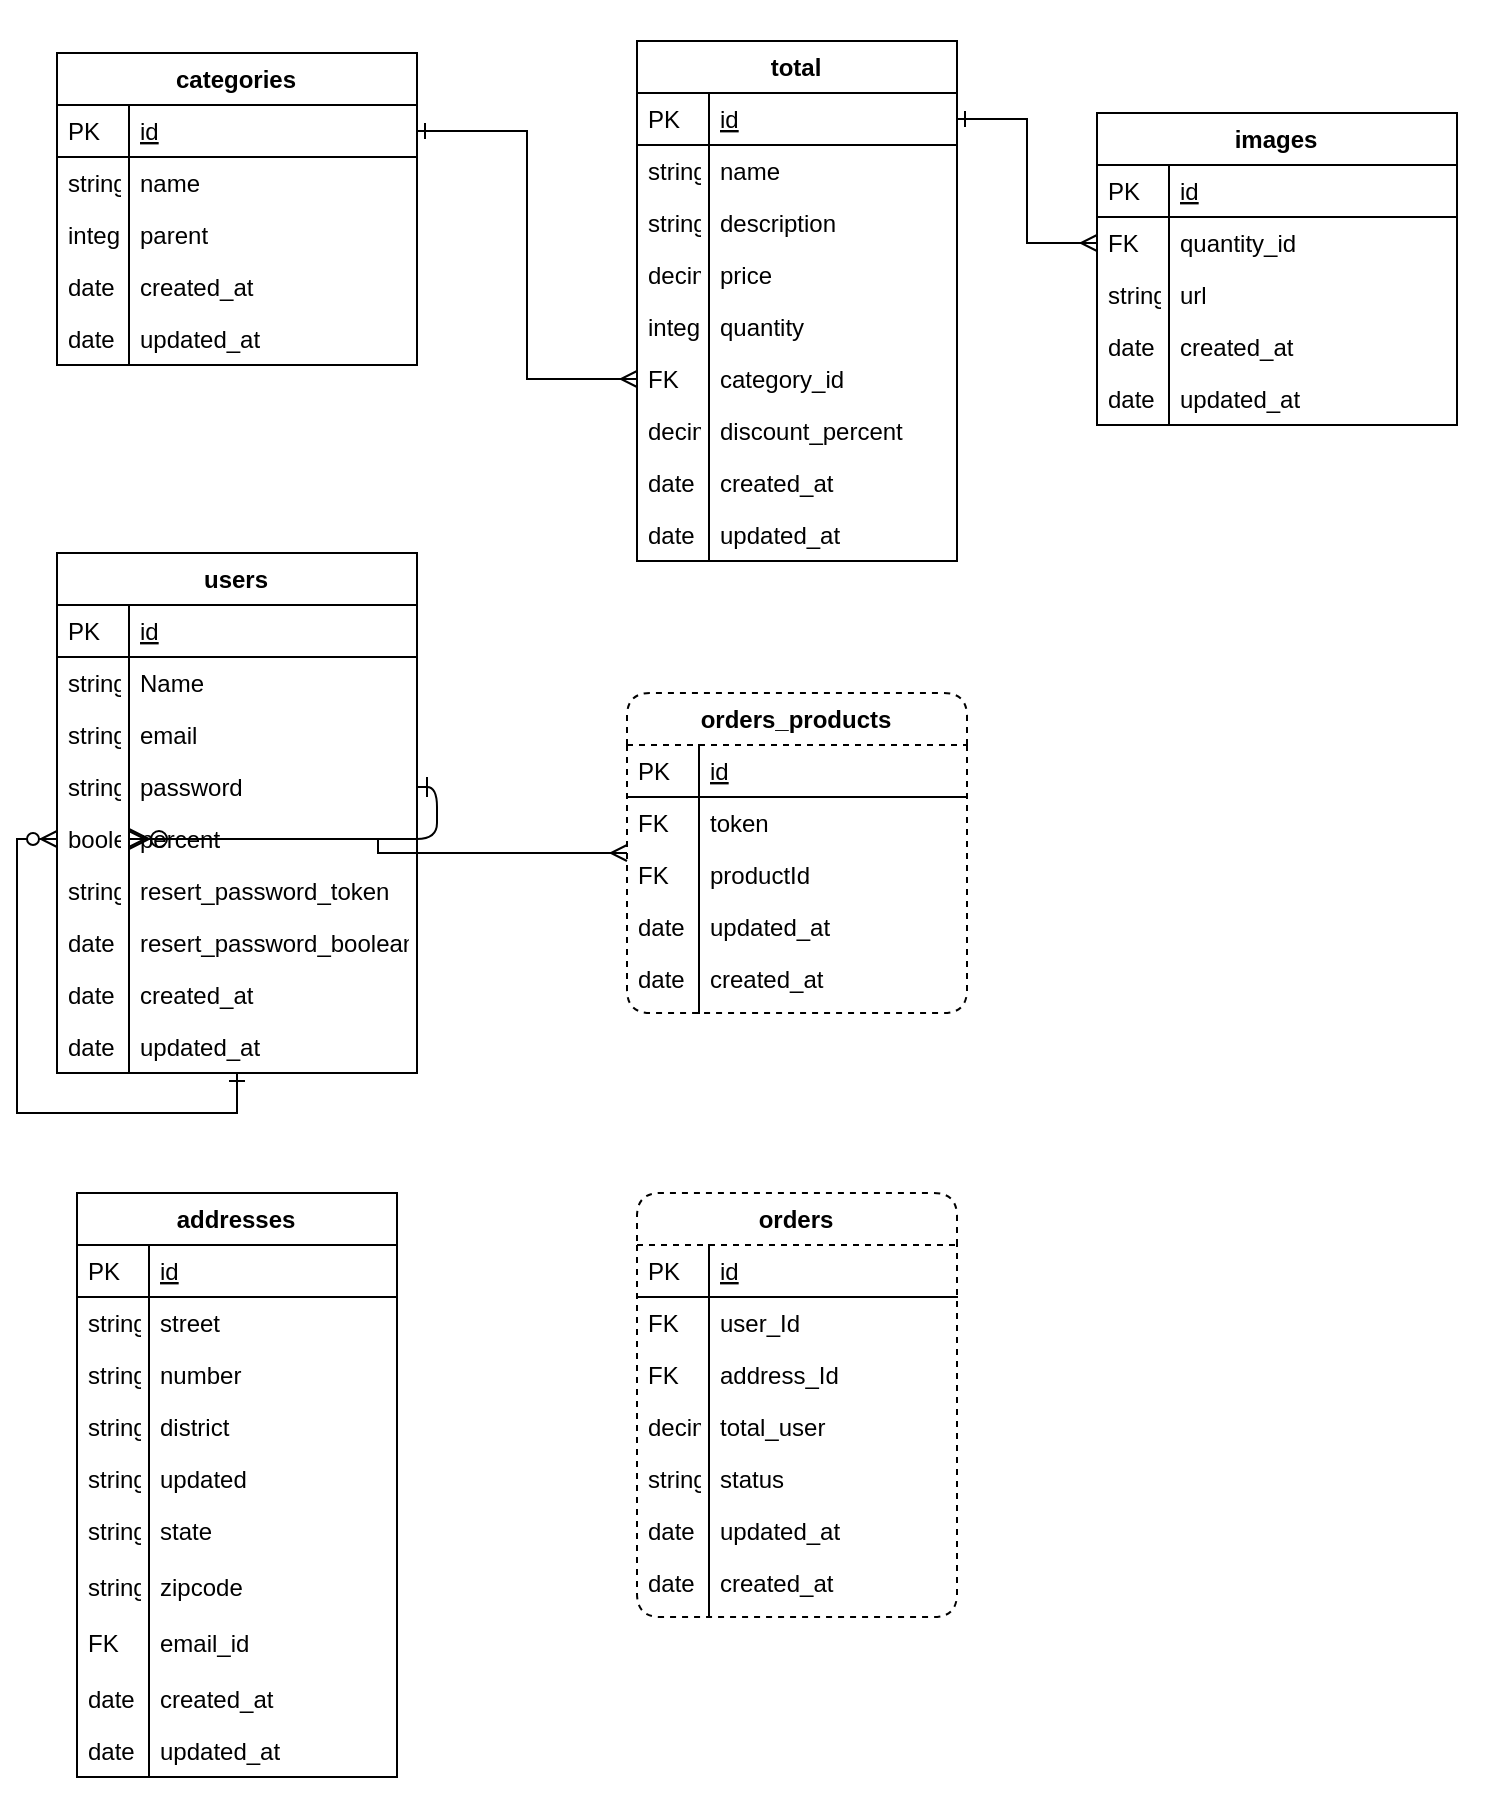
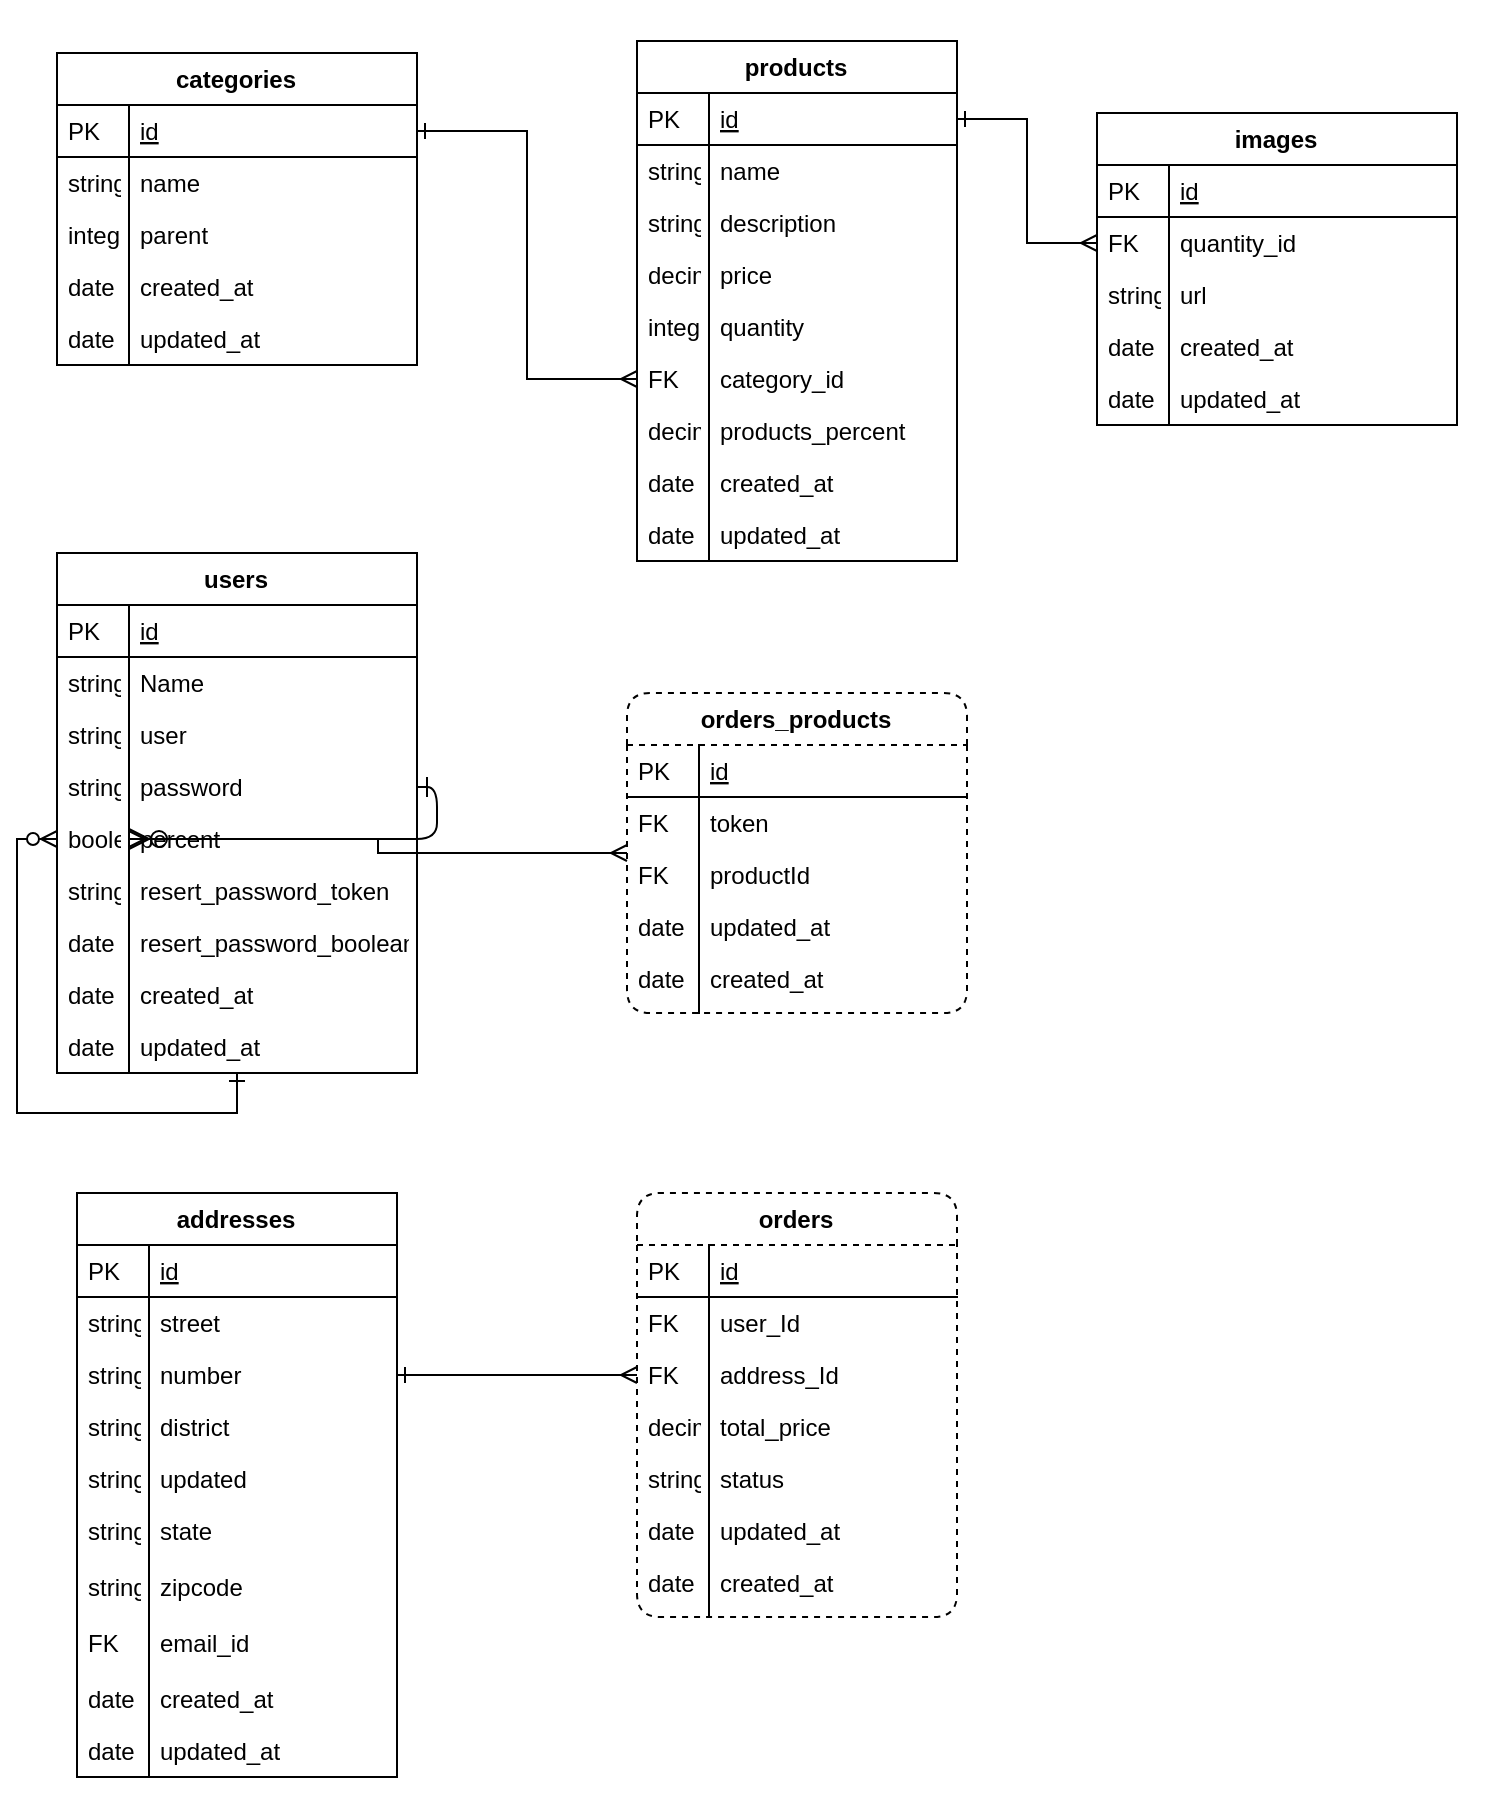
(796, 68) -> (796, 68)
(824, 432) -> (828, 432)
(167, 736) -> (167, 736)
none -> (517, 1375)
(784, 1428) -> (788, 1428)
